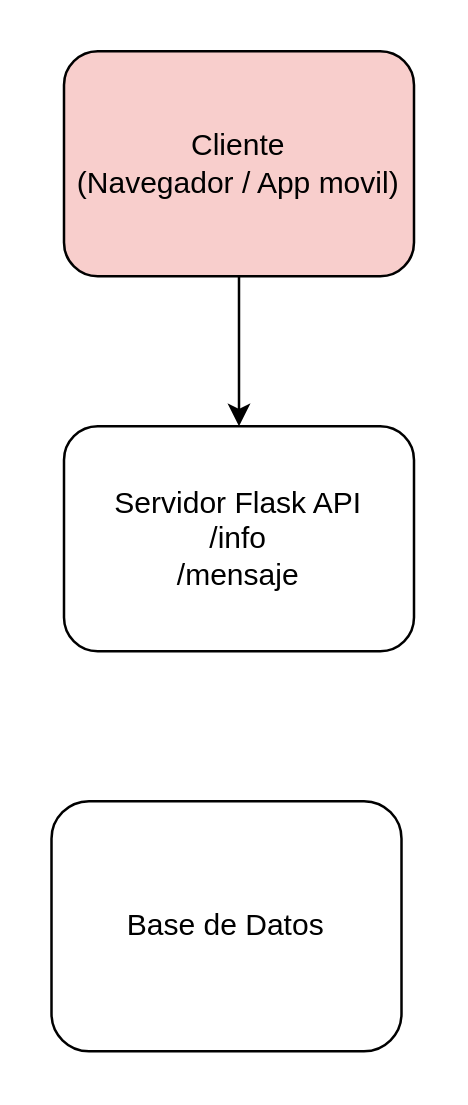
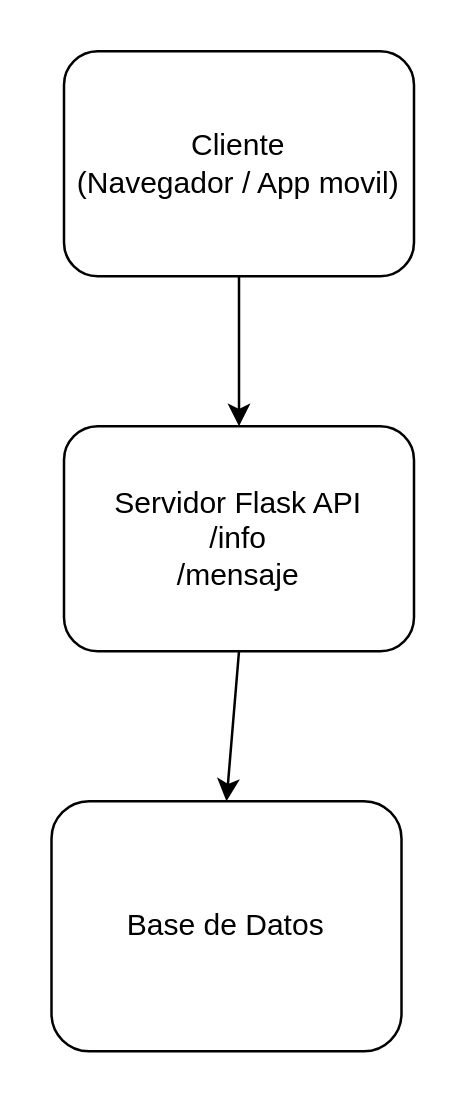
(239, 164) -> (239, 164)
none -> (233, 718)
